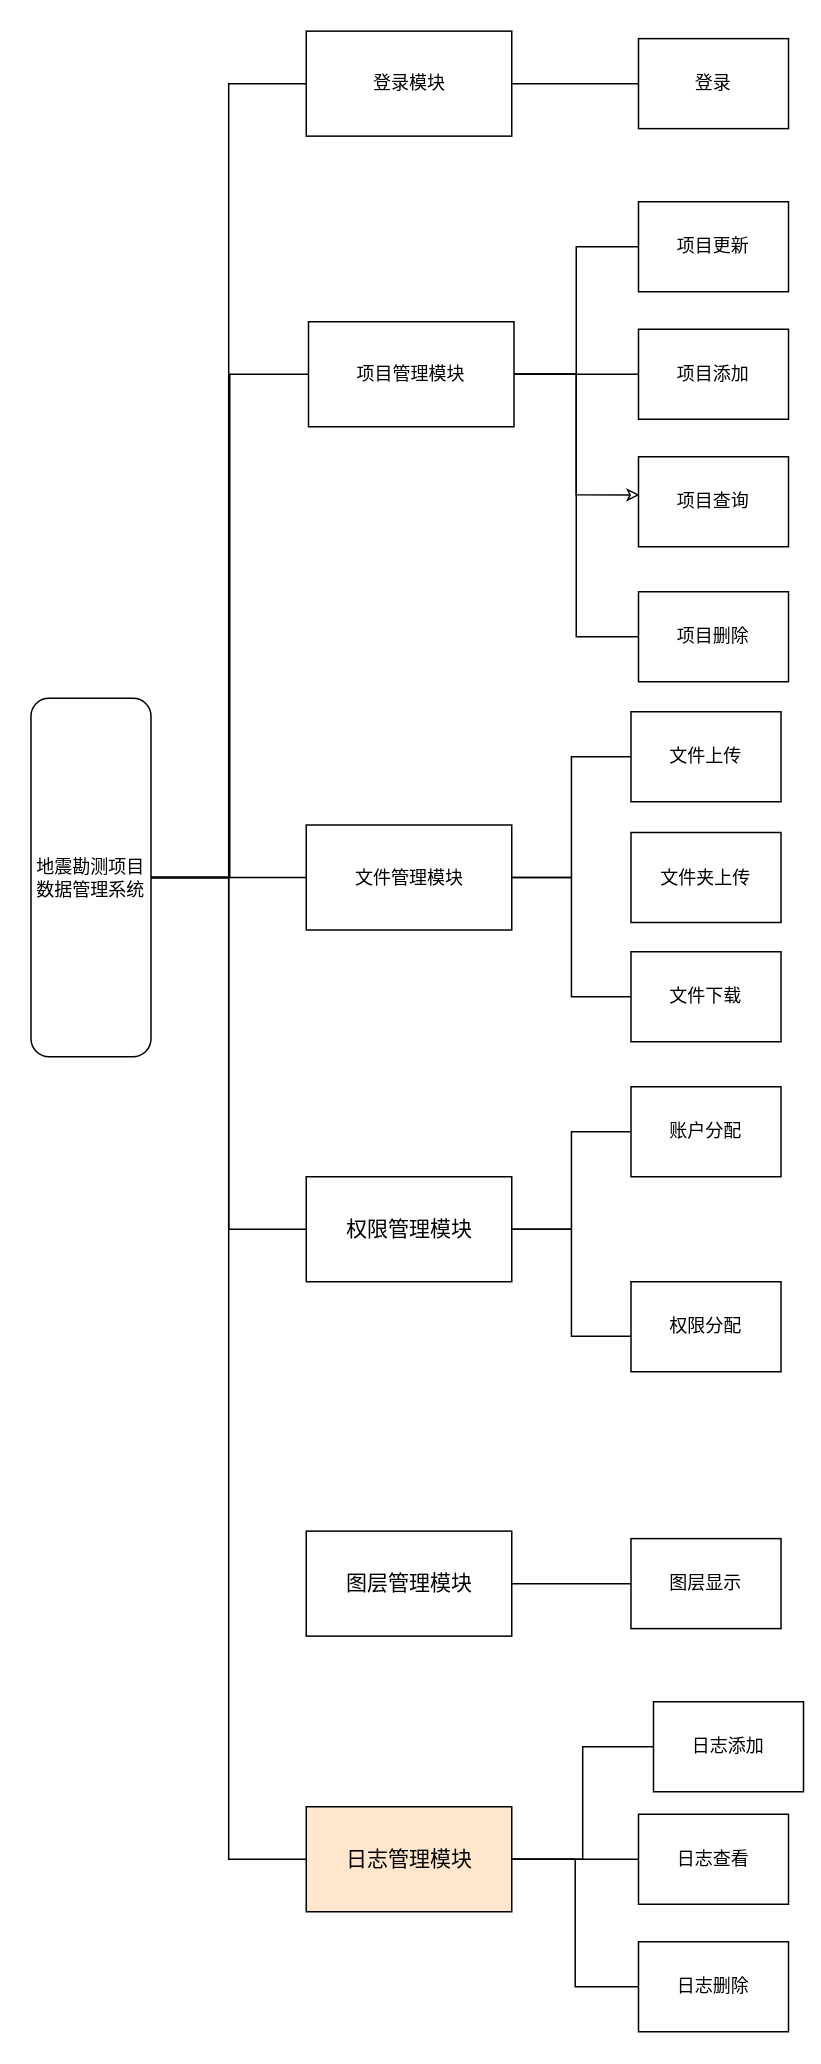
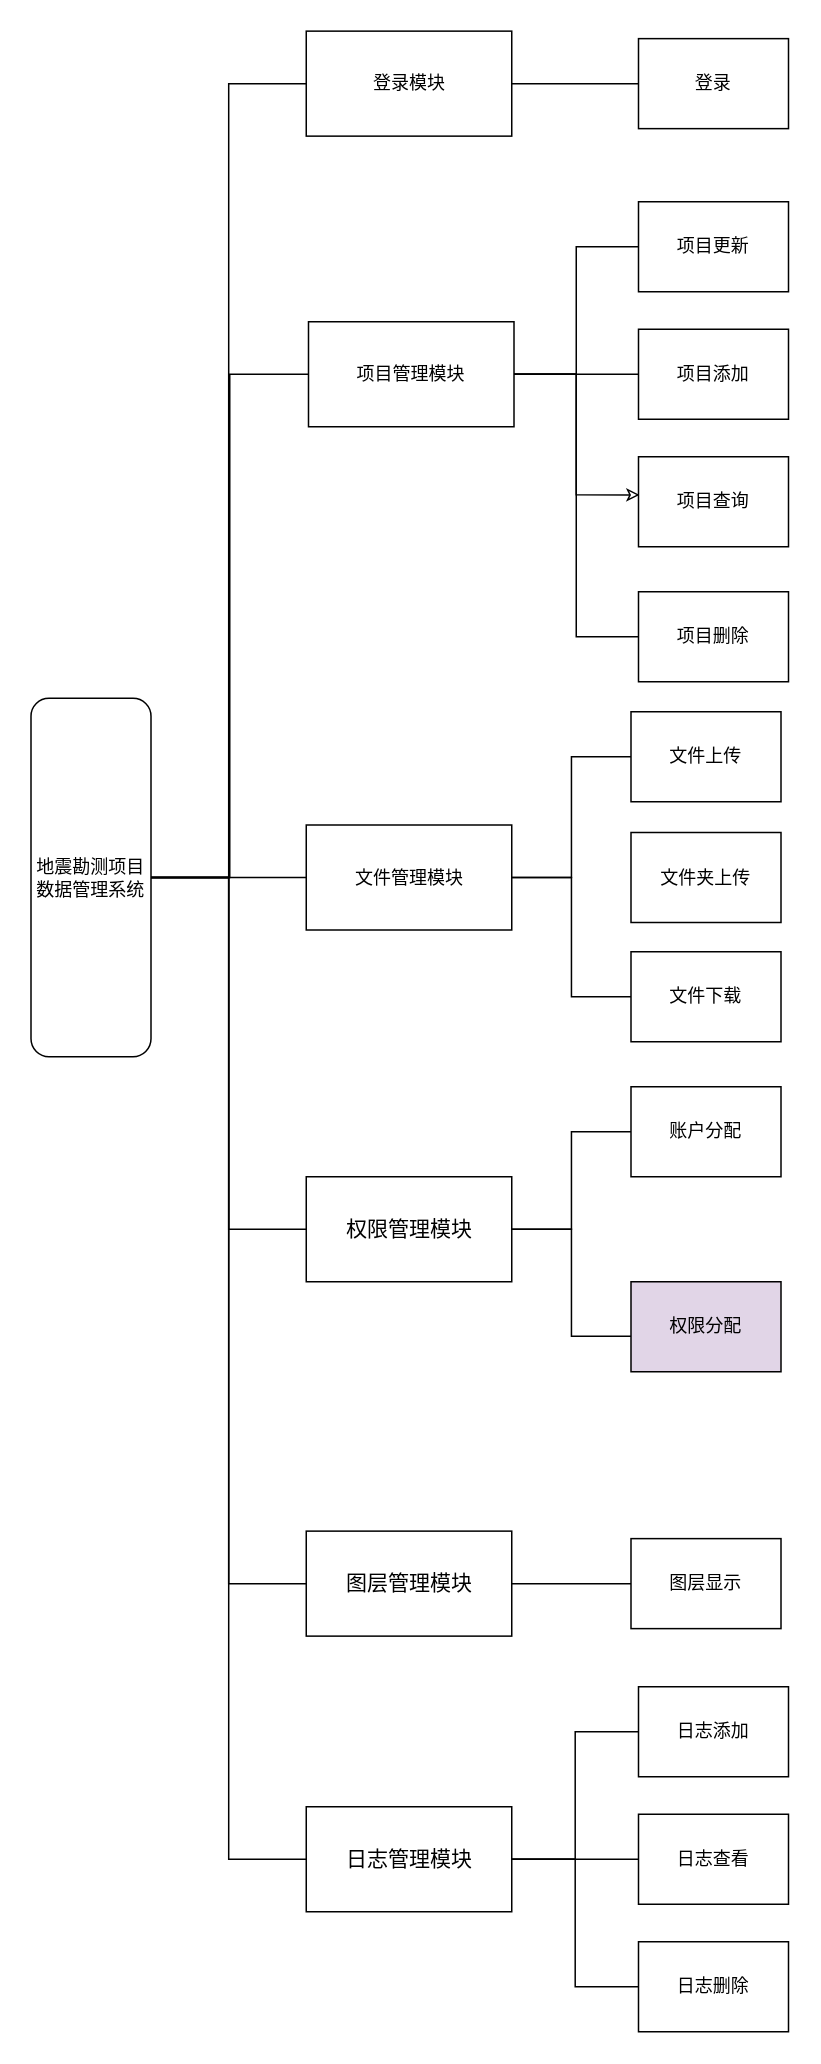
(706, 1327) -> (706, 1327)
none -> (269, 1584)
(728, 1747) -> (713, 1732)
(409, 1859) -> (409, 1859)
